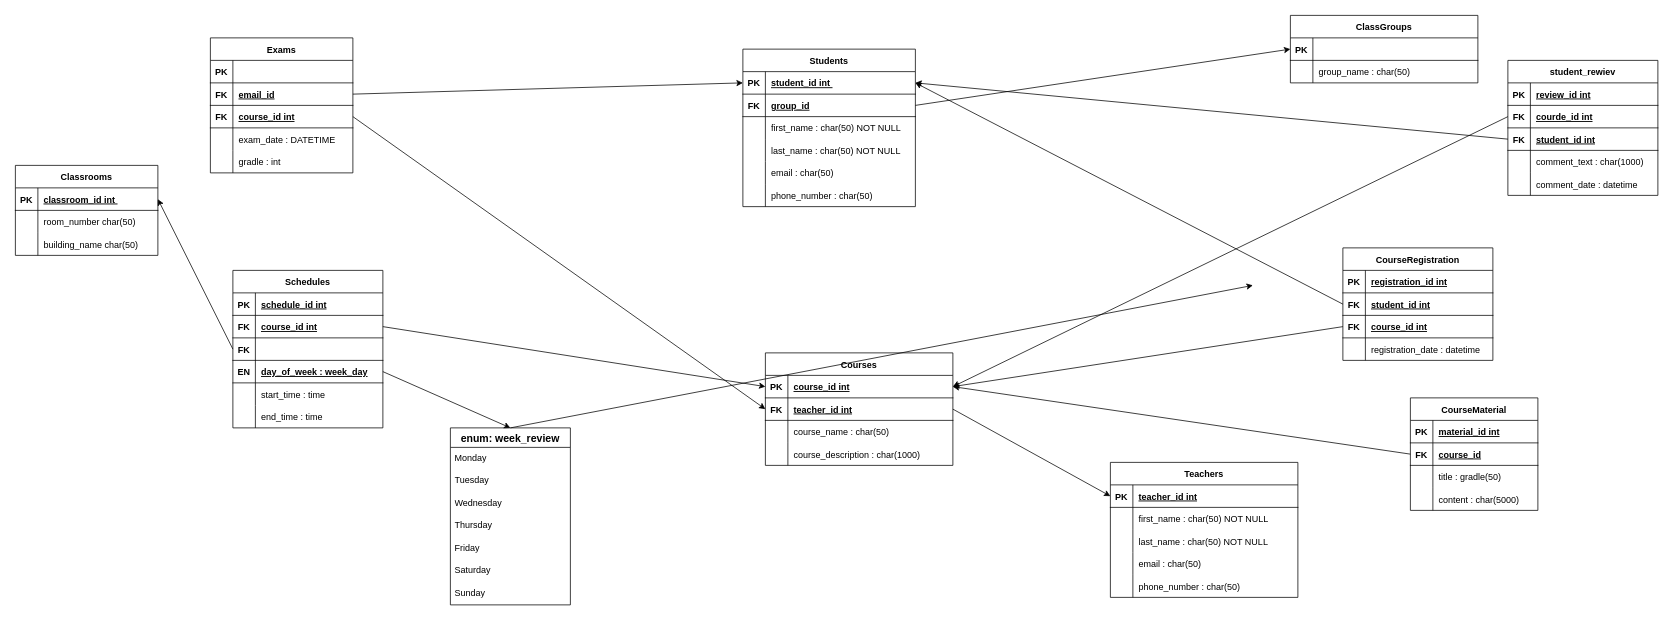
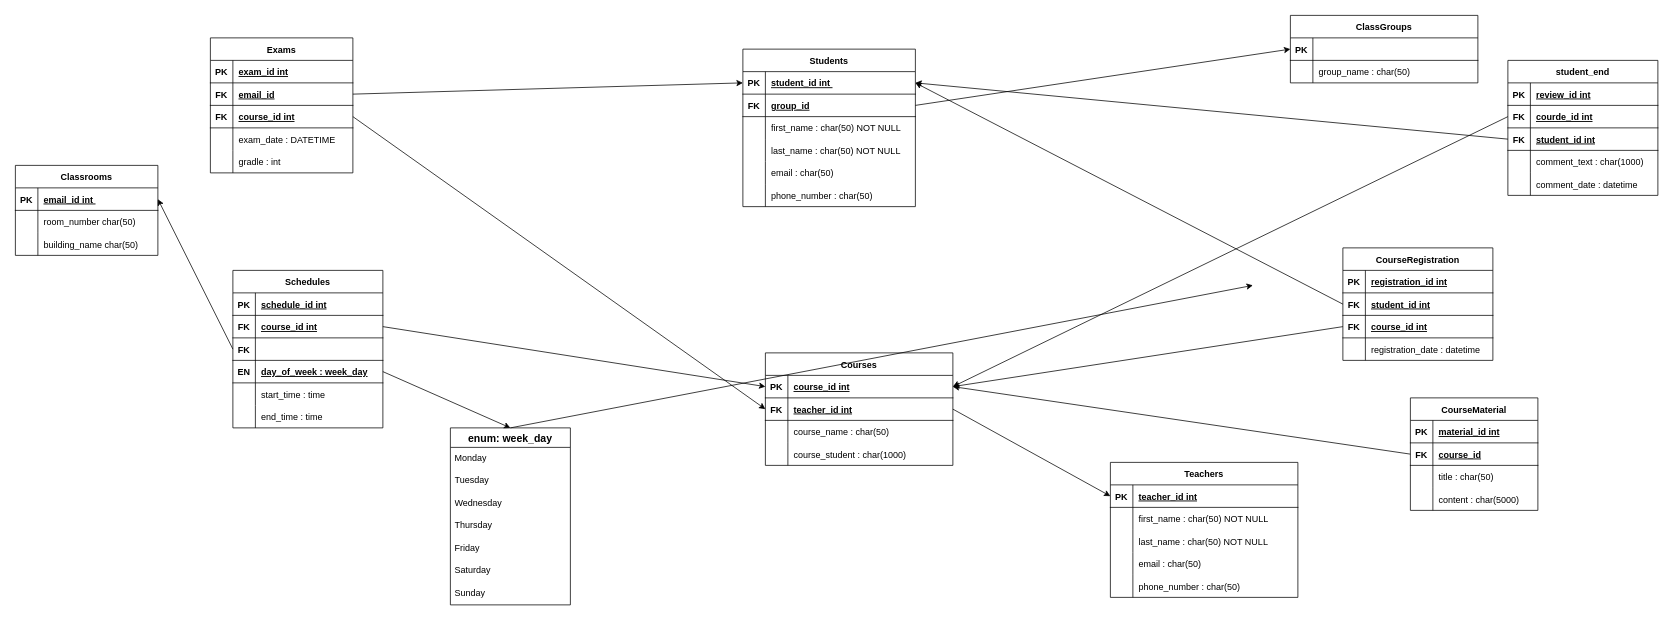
none -> (293, 72)
(1583, 72) -> (1583, 72)
(79, 200) -> (68, 200)
(510, 438) -> (510, 438)
(866, 455) -> (858, 455)
(1477, 477) -> (1473, 477)
